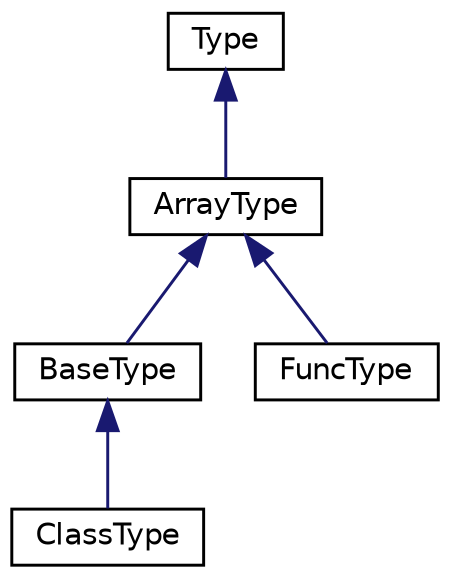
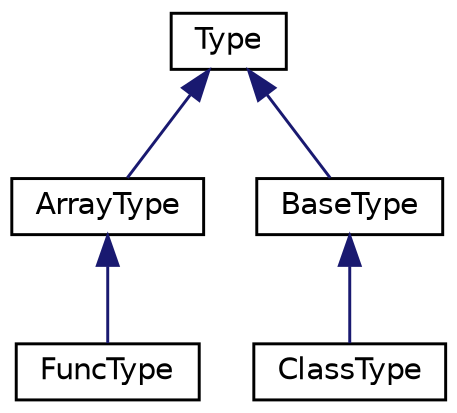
(158, 302) -> (299, 136)
